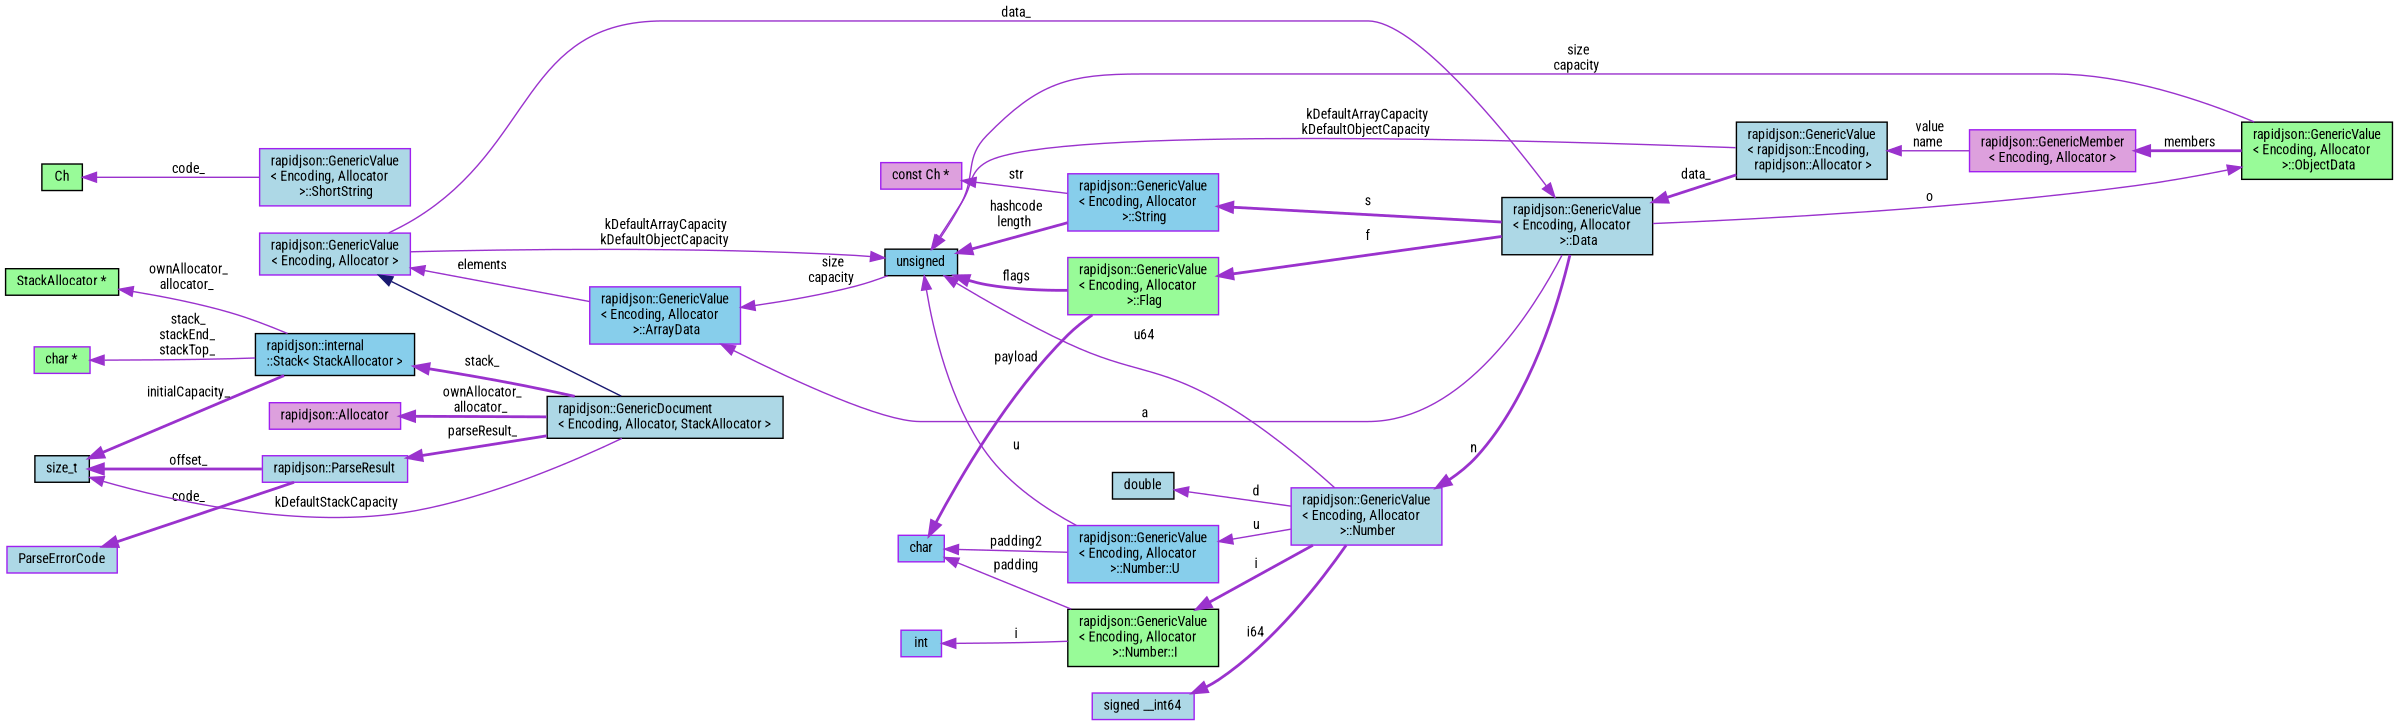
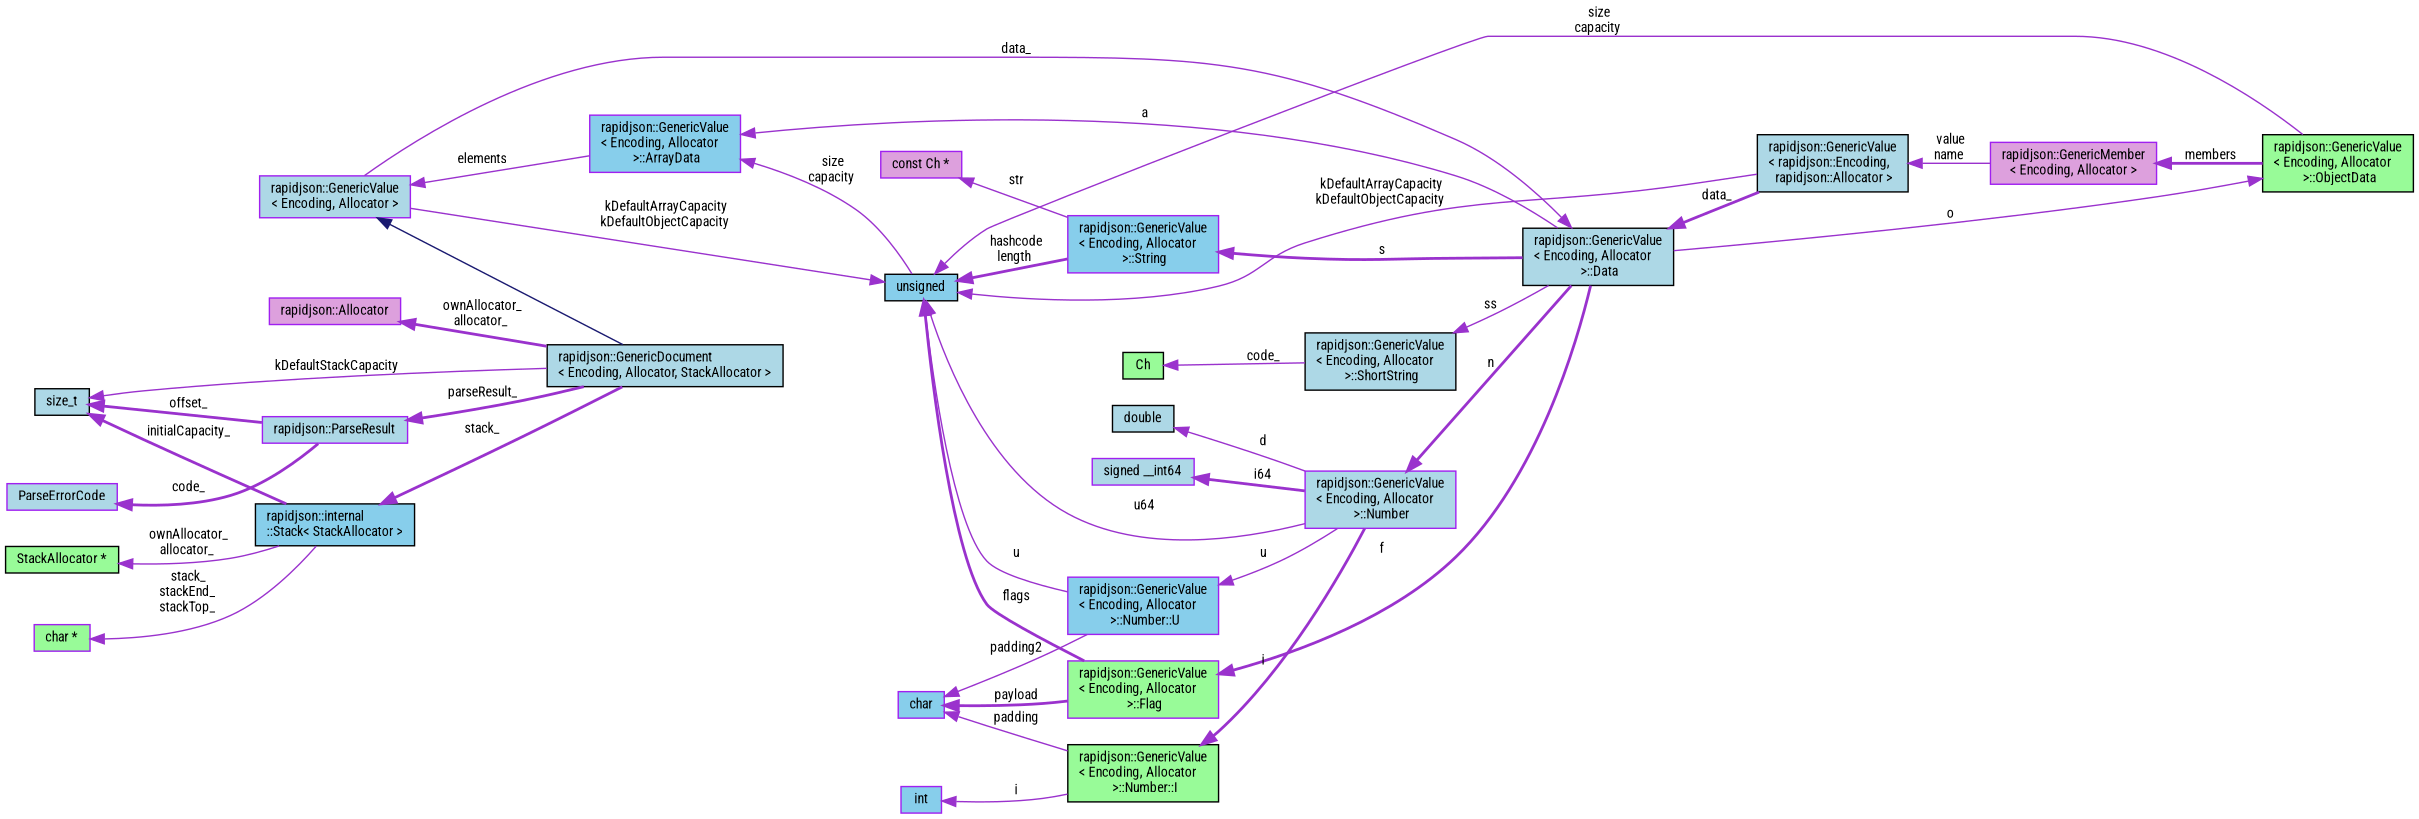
(335, 177) -> (1380, 362)
none -> (1508, 307)
